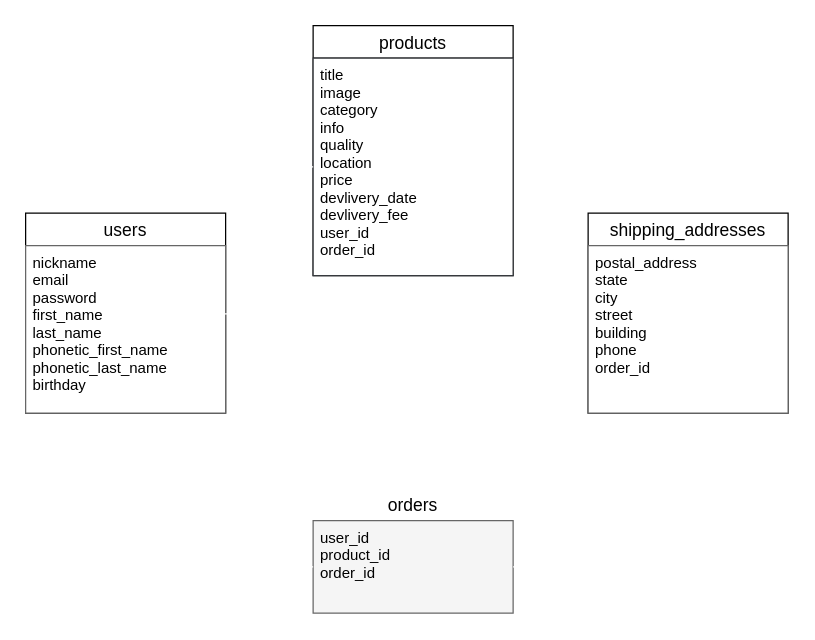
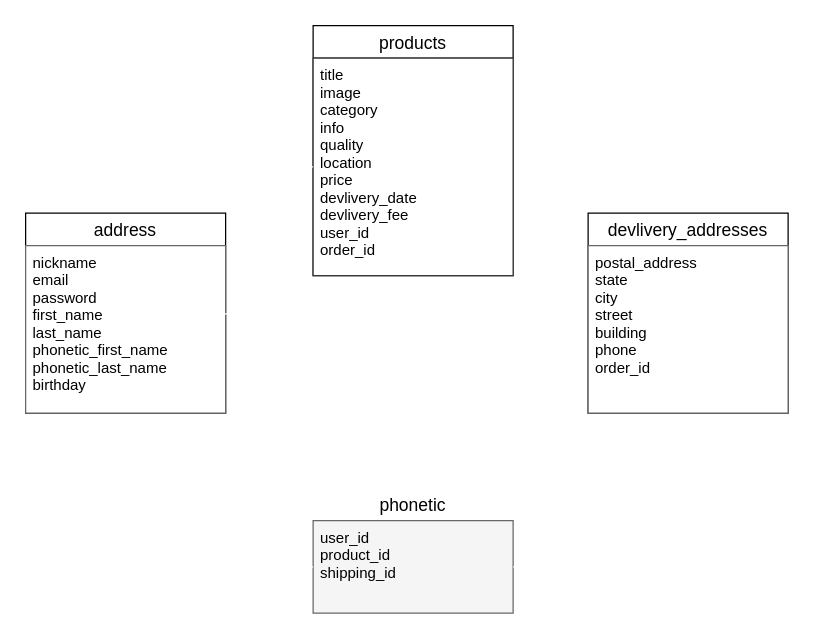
(125, 230) -> (125, 230)
(688, 230) -> (688, 230)
(413, 505) -> (413, 505)
(347, 538) -> (347, 538)
